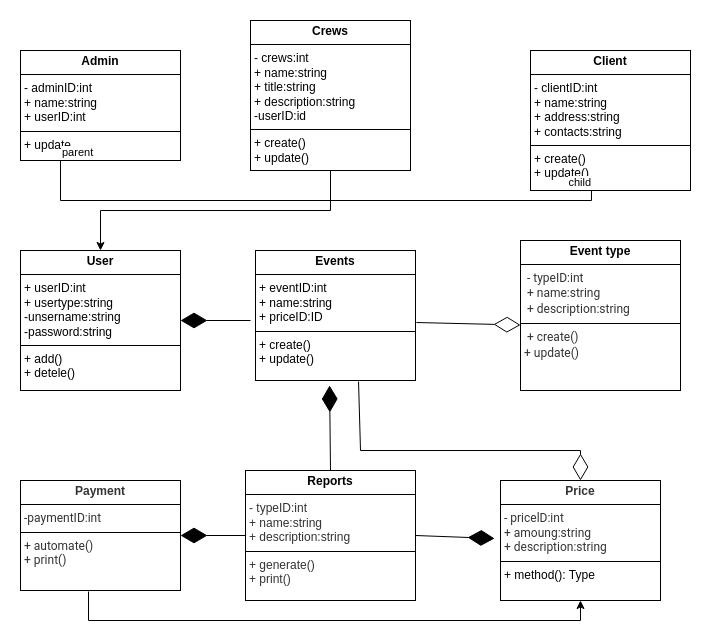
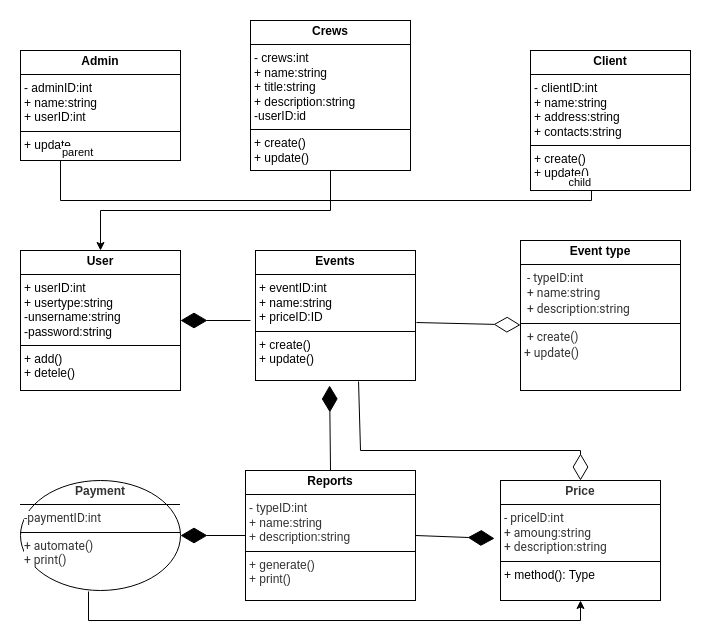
(101, 536) -> (101, 536)
